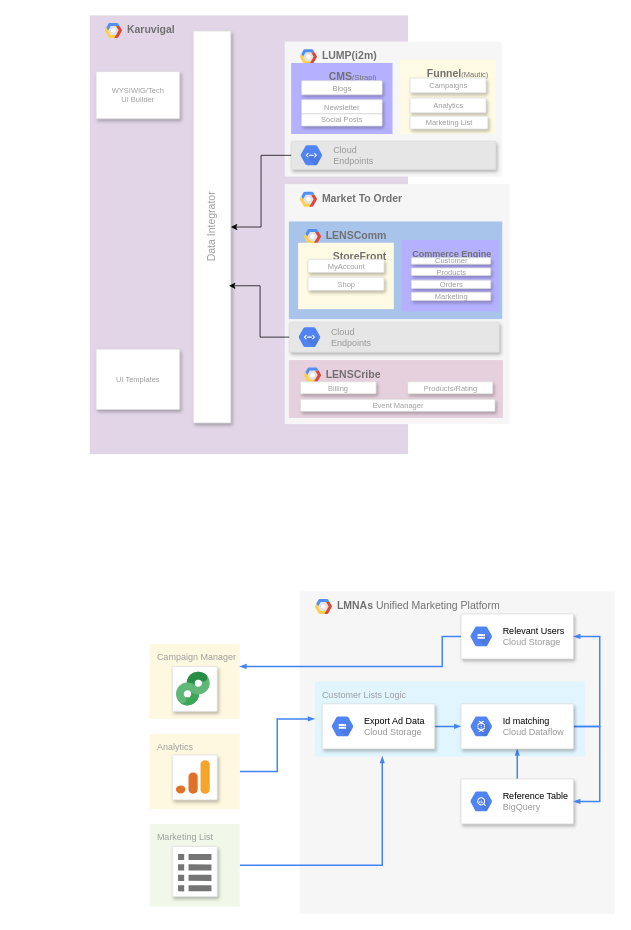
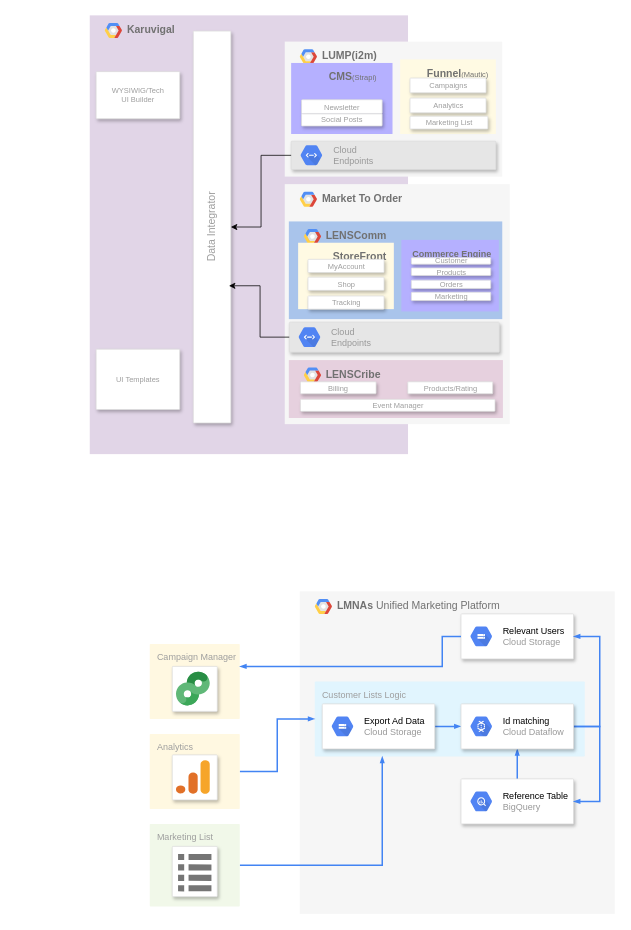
(342, 88) -> none
none -> (346, 303)
